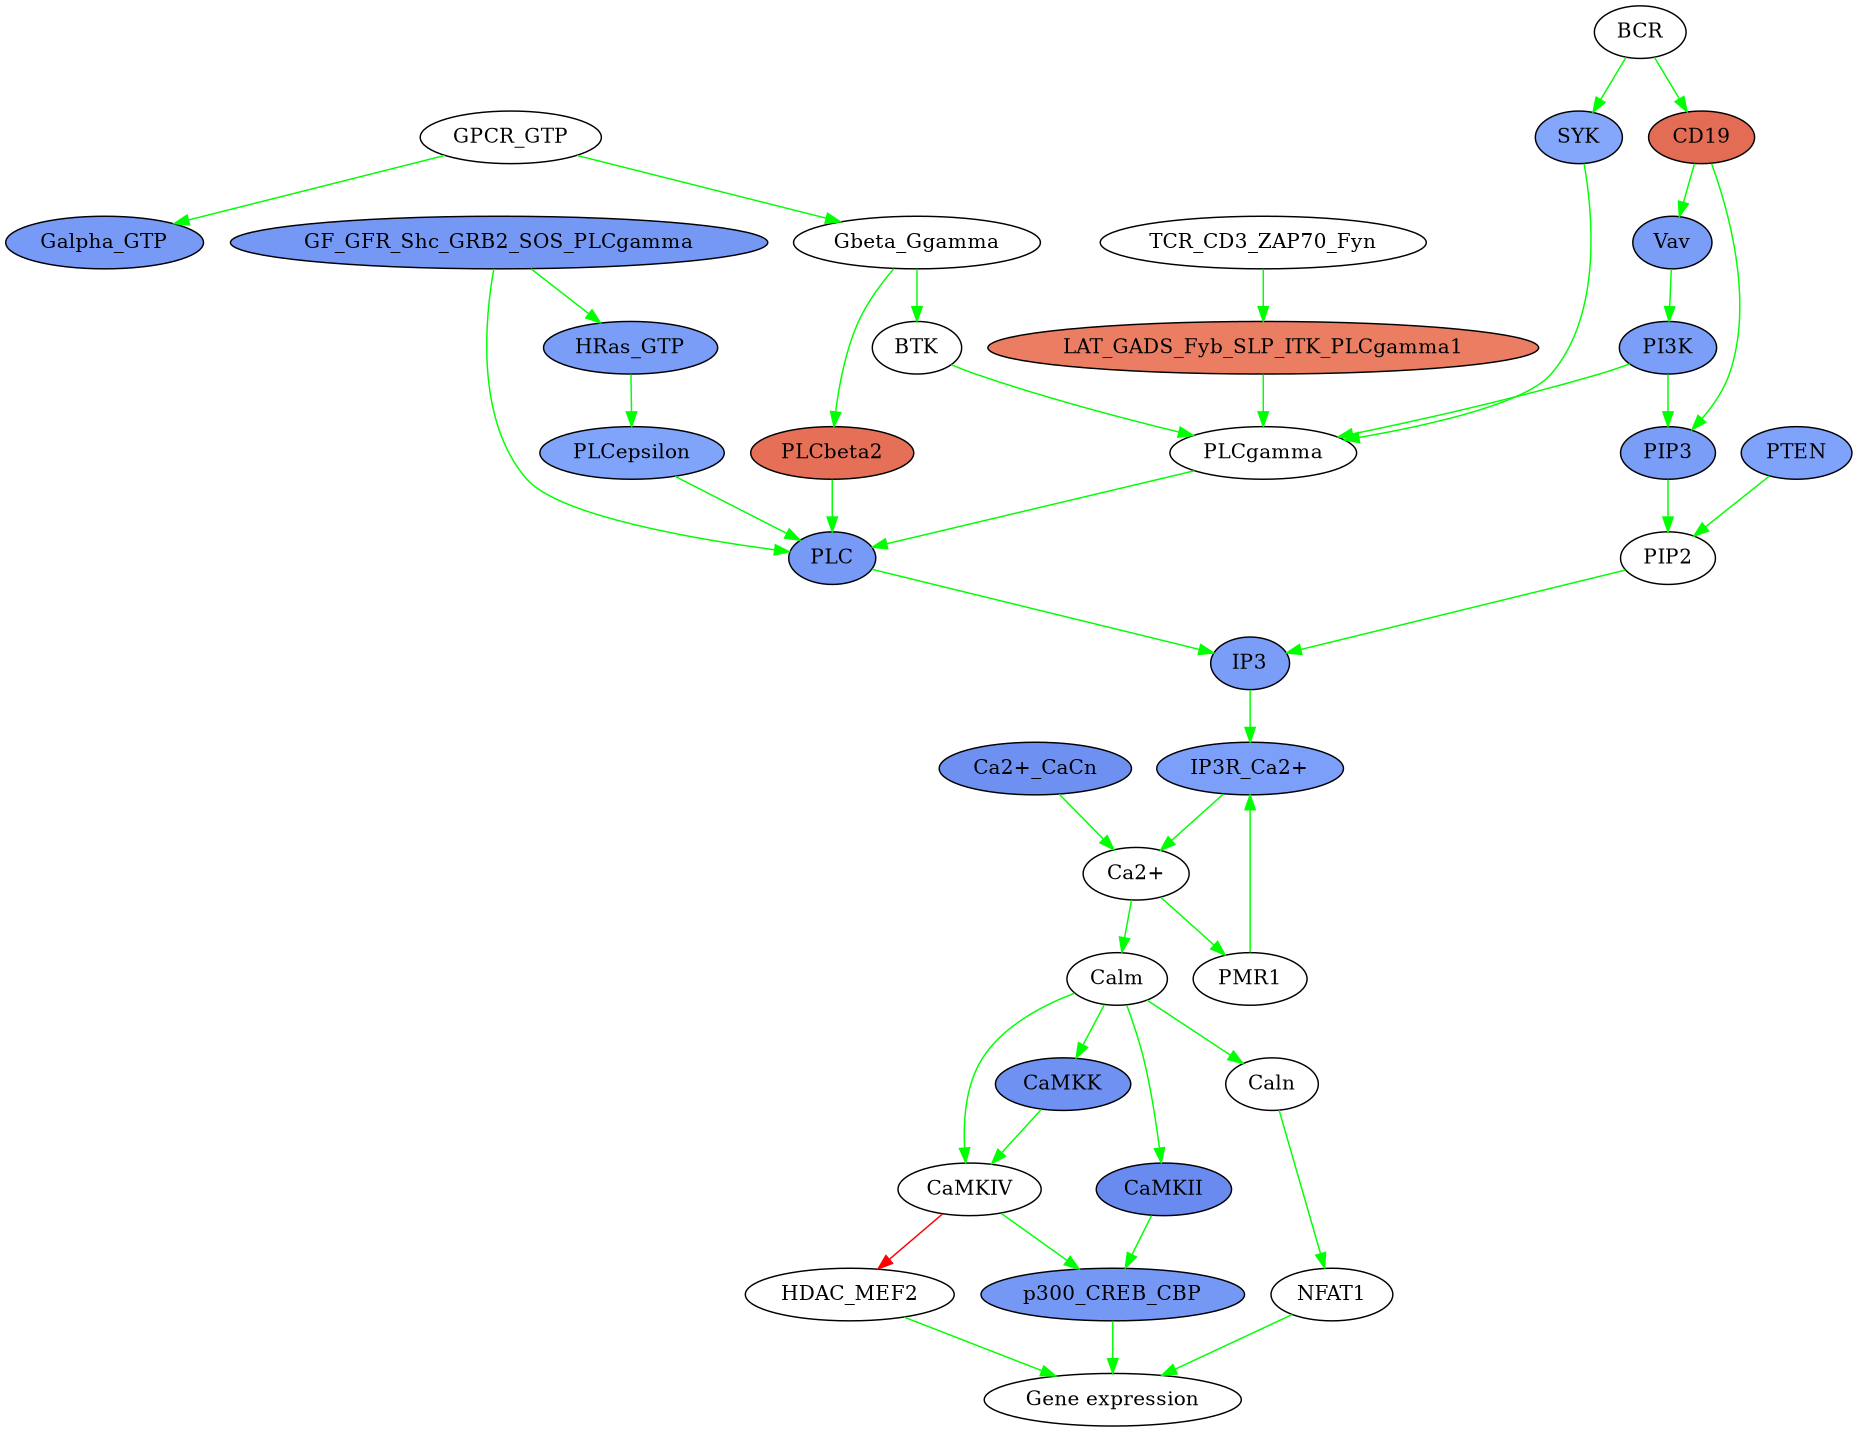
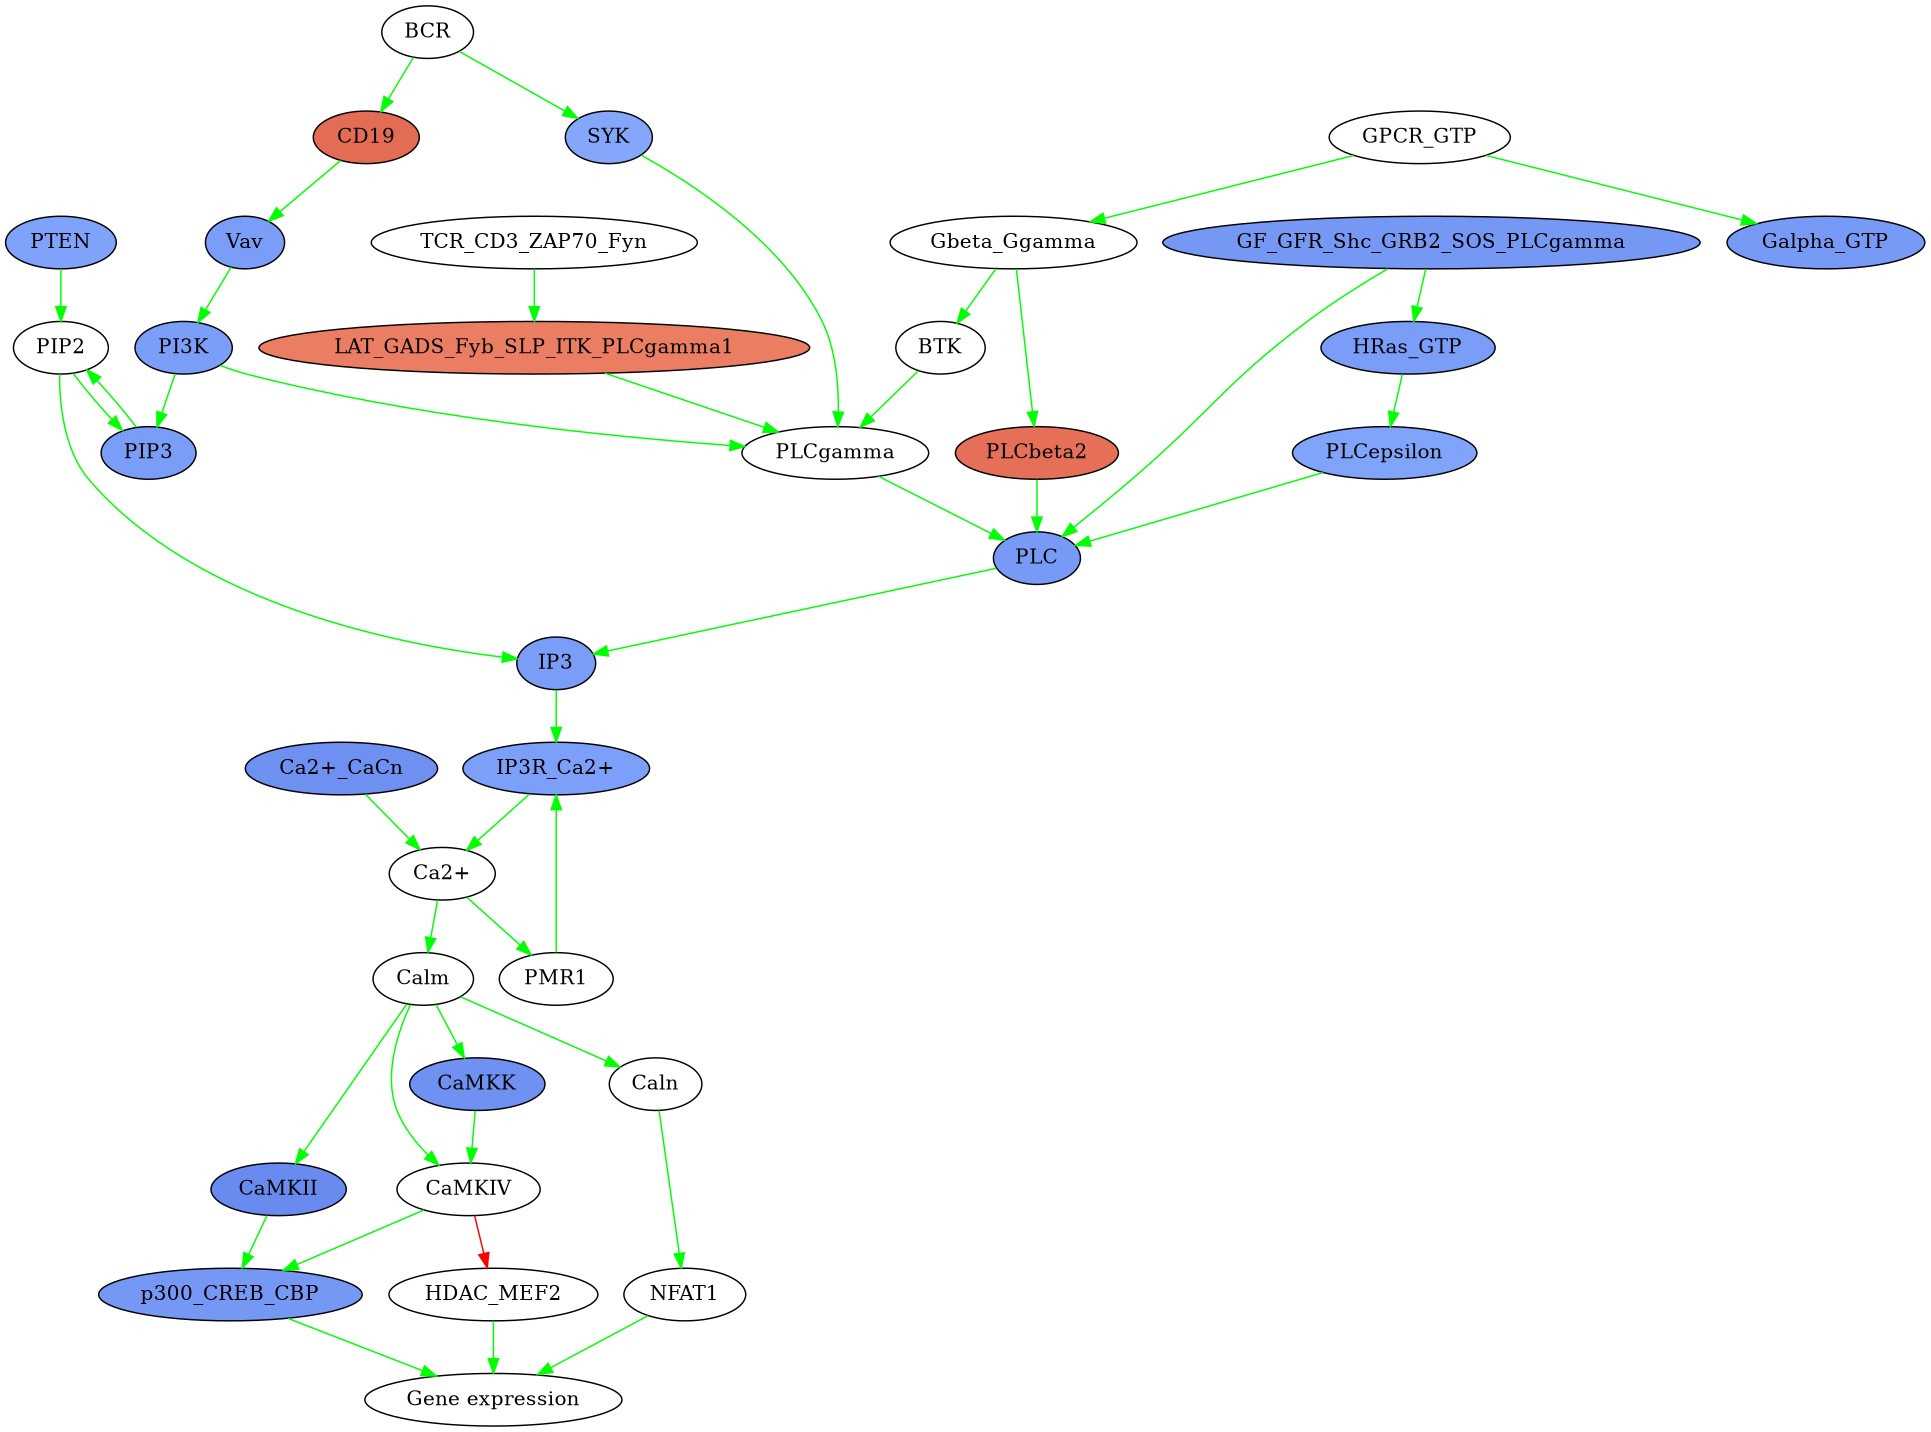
(1739, 294) -> (92, 397)
